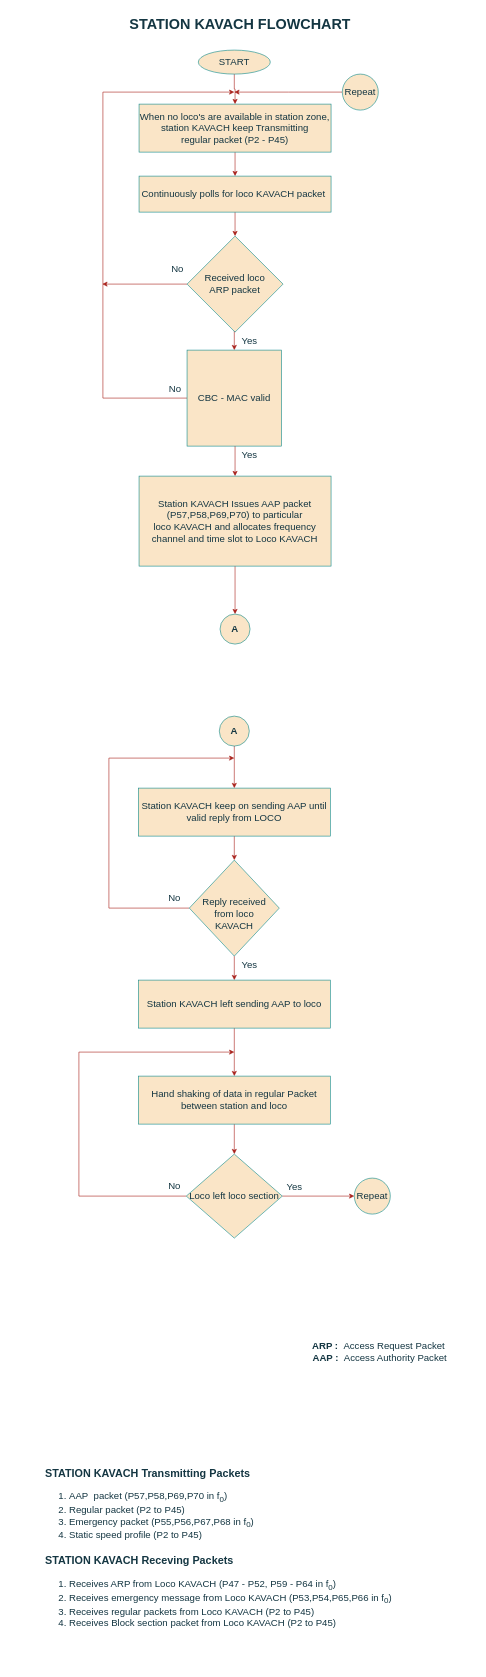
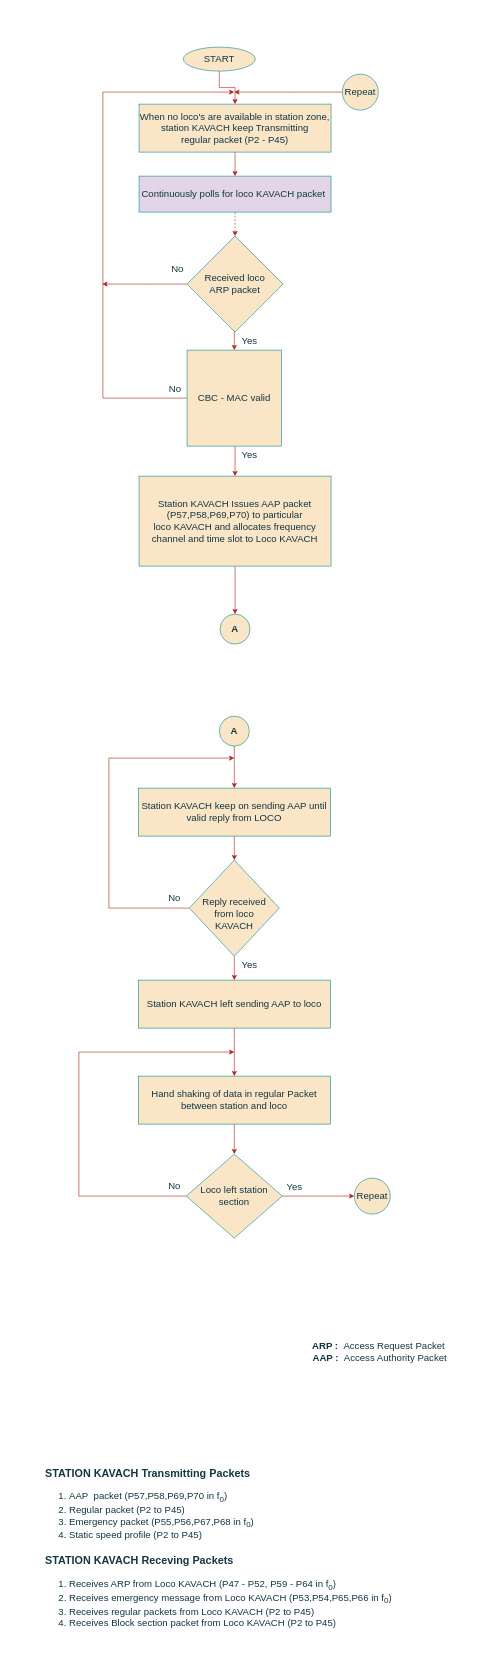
(240, 25) -> none
(234, 62) -> (219, 59)
(235, 194) -> (235, 194)
(235, 221) -> (235, 221)
(234, 1196) -> (234, 1196)
